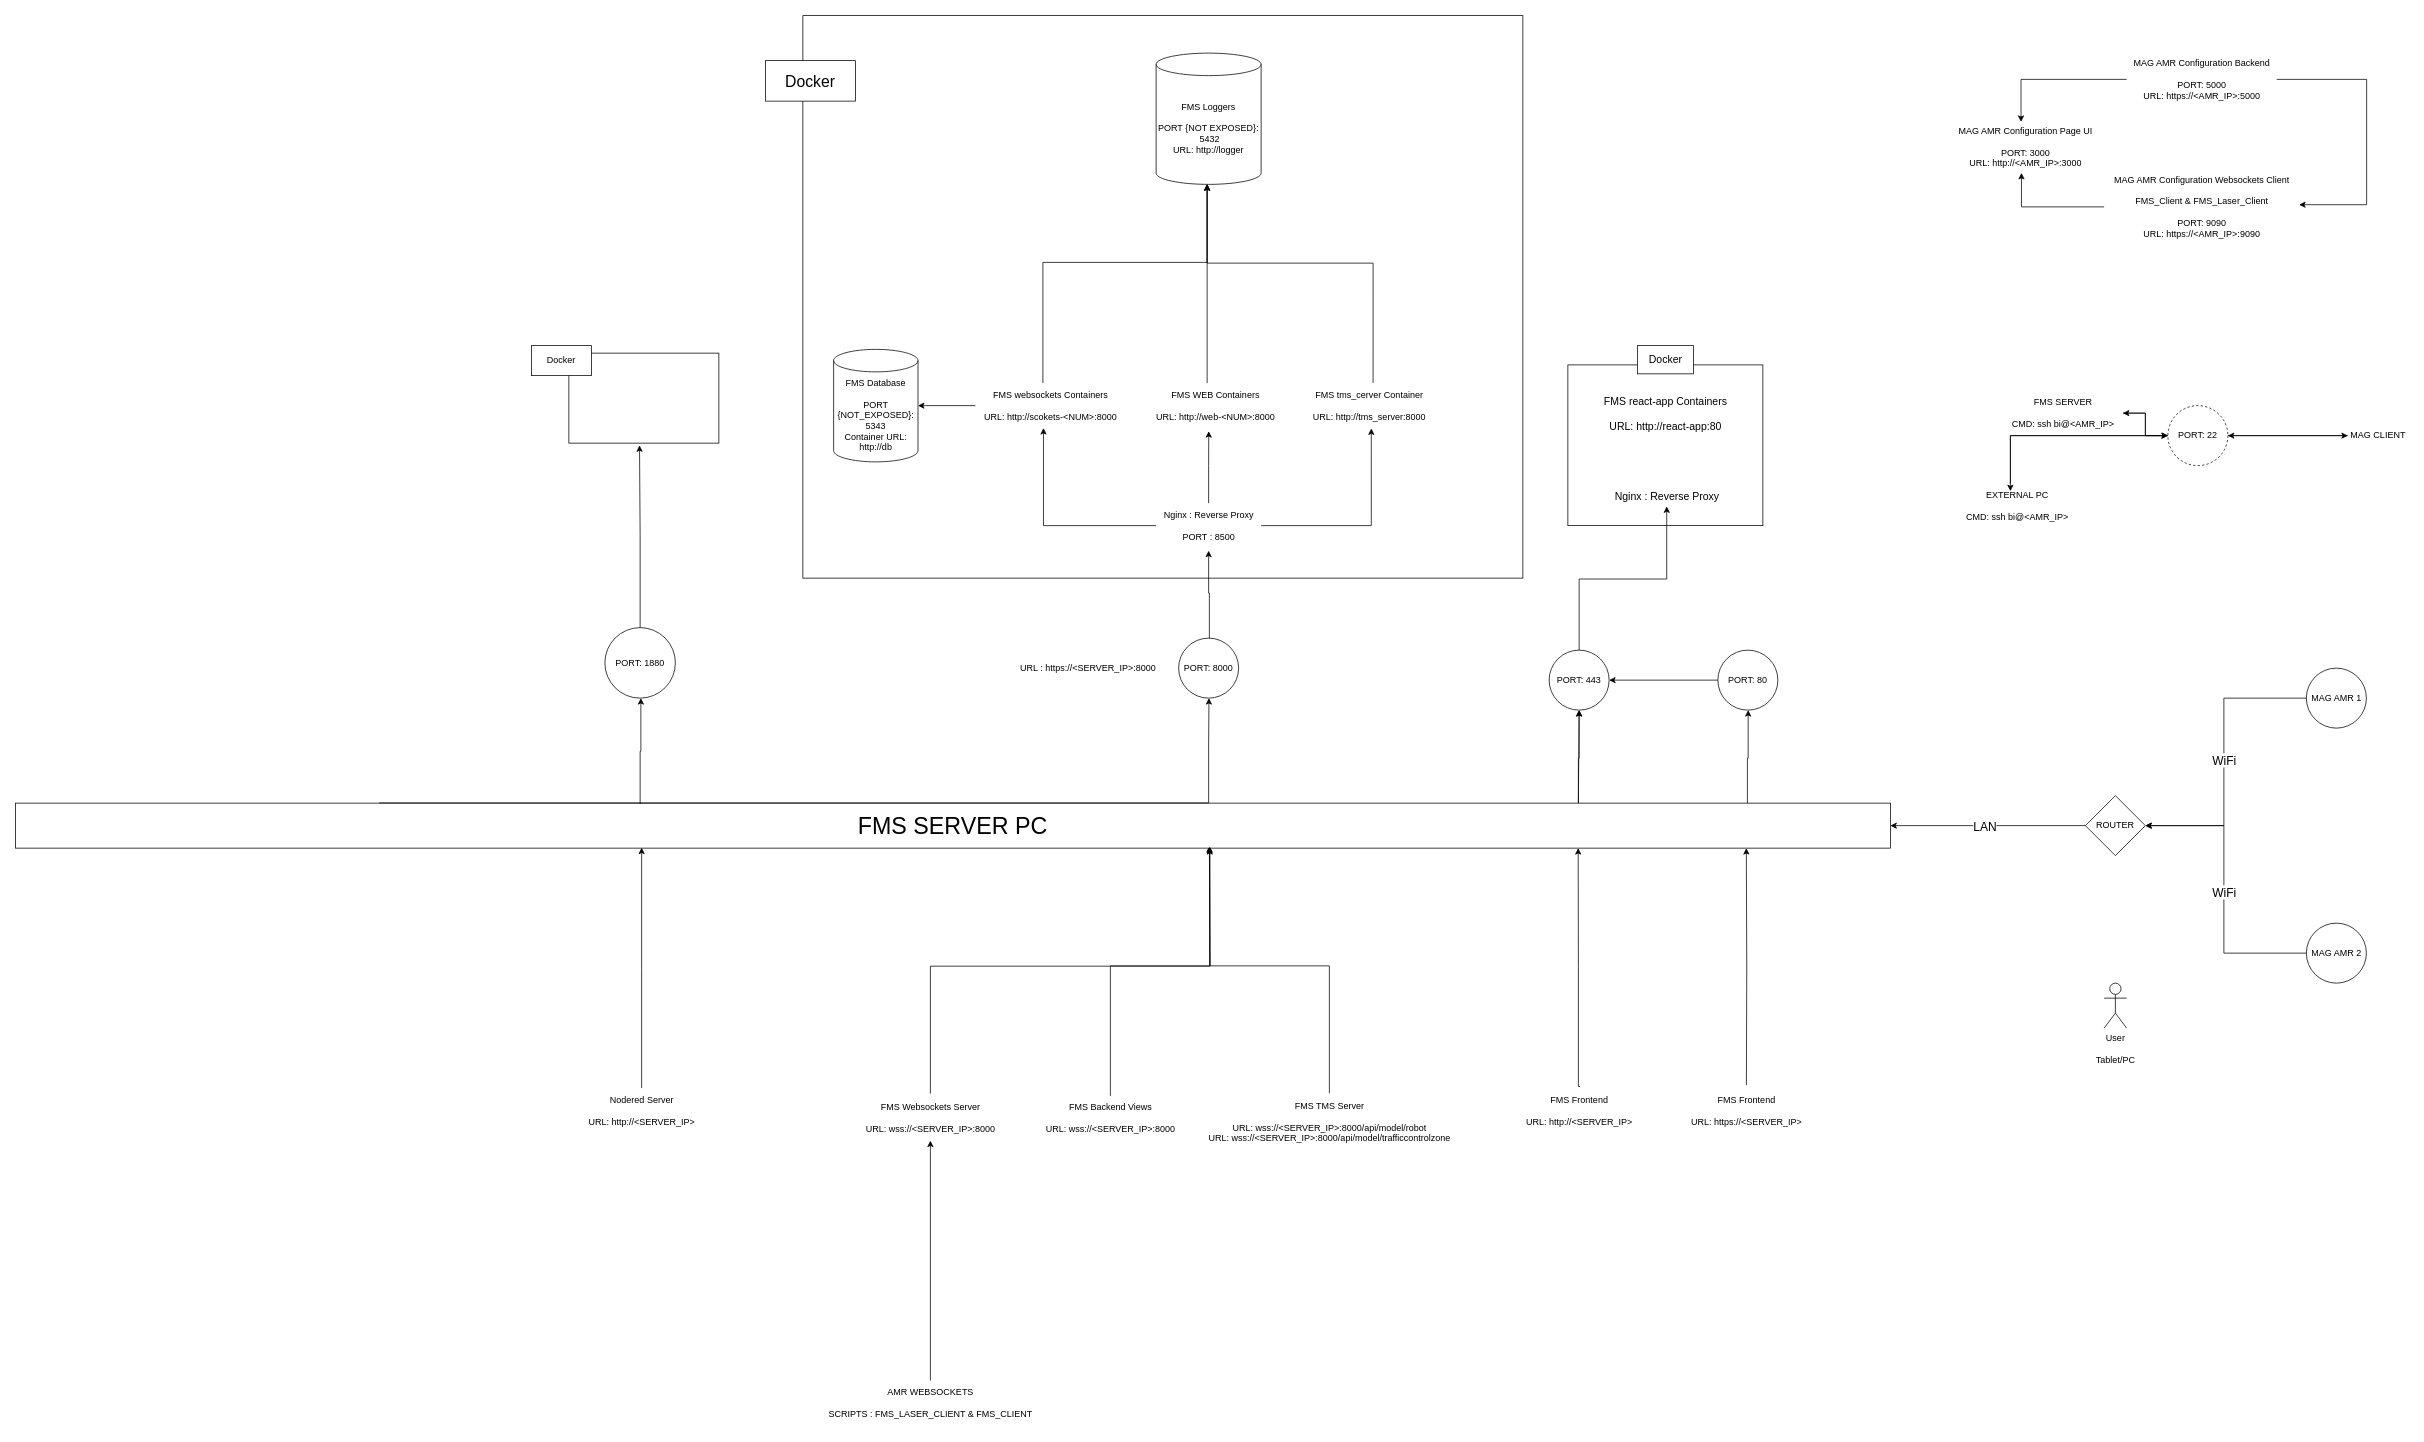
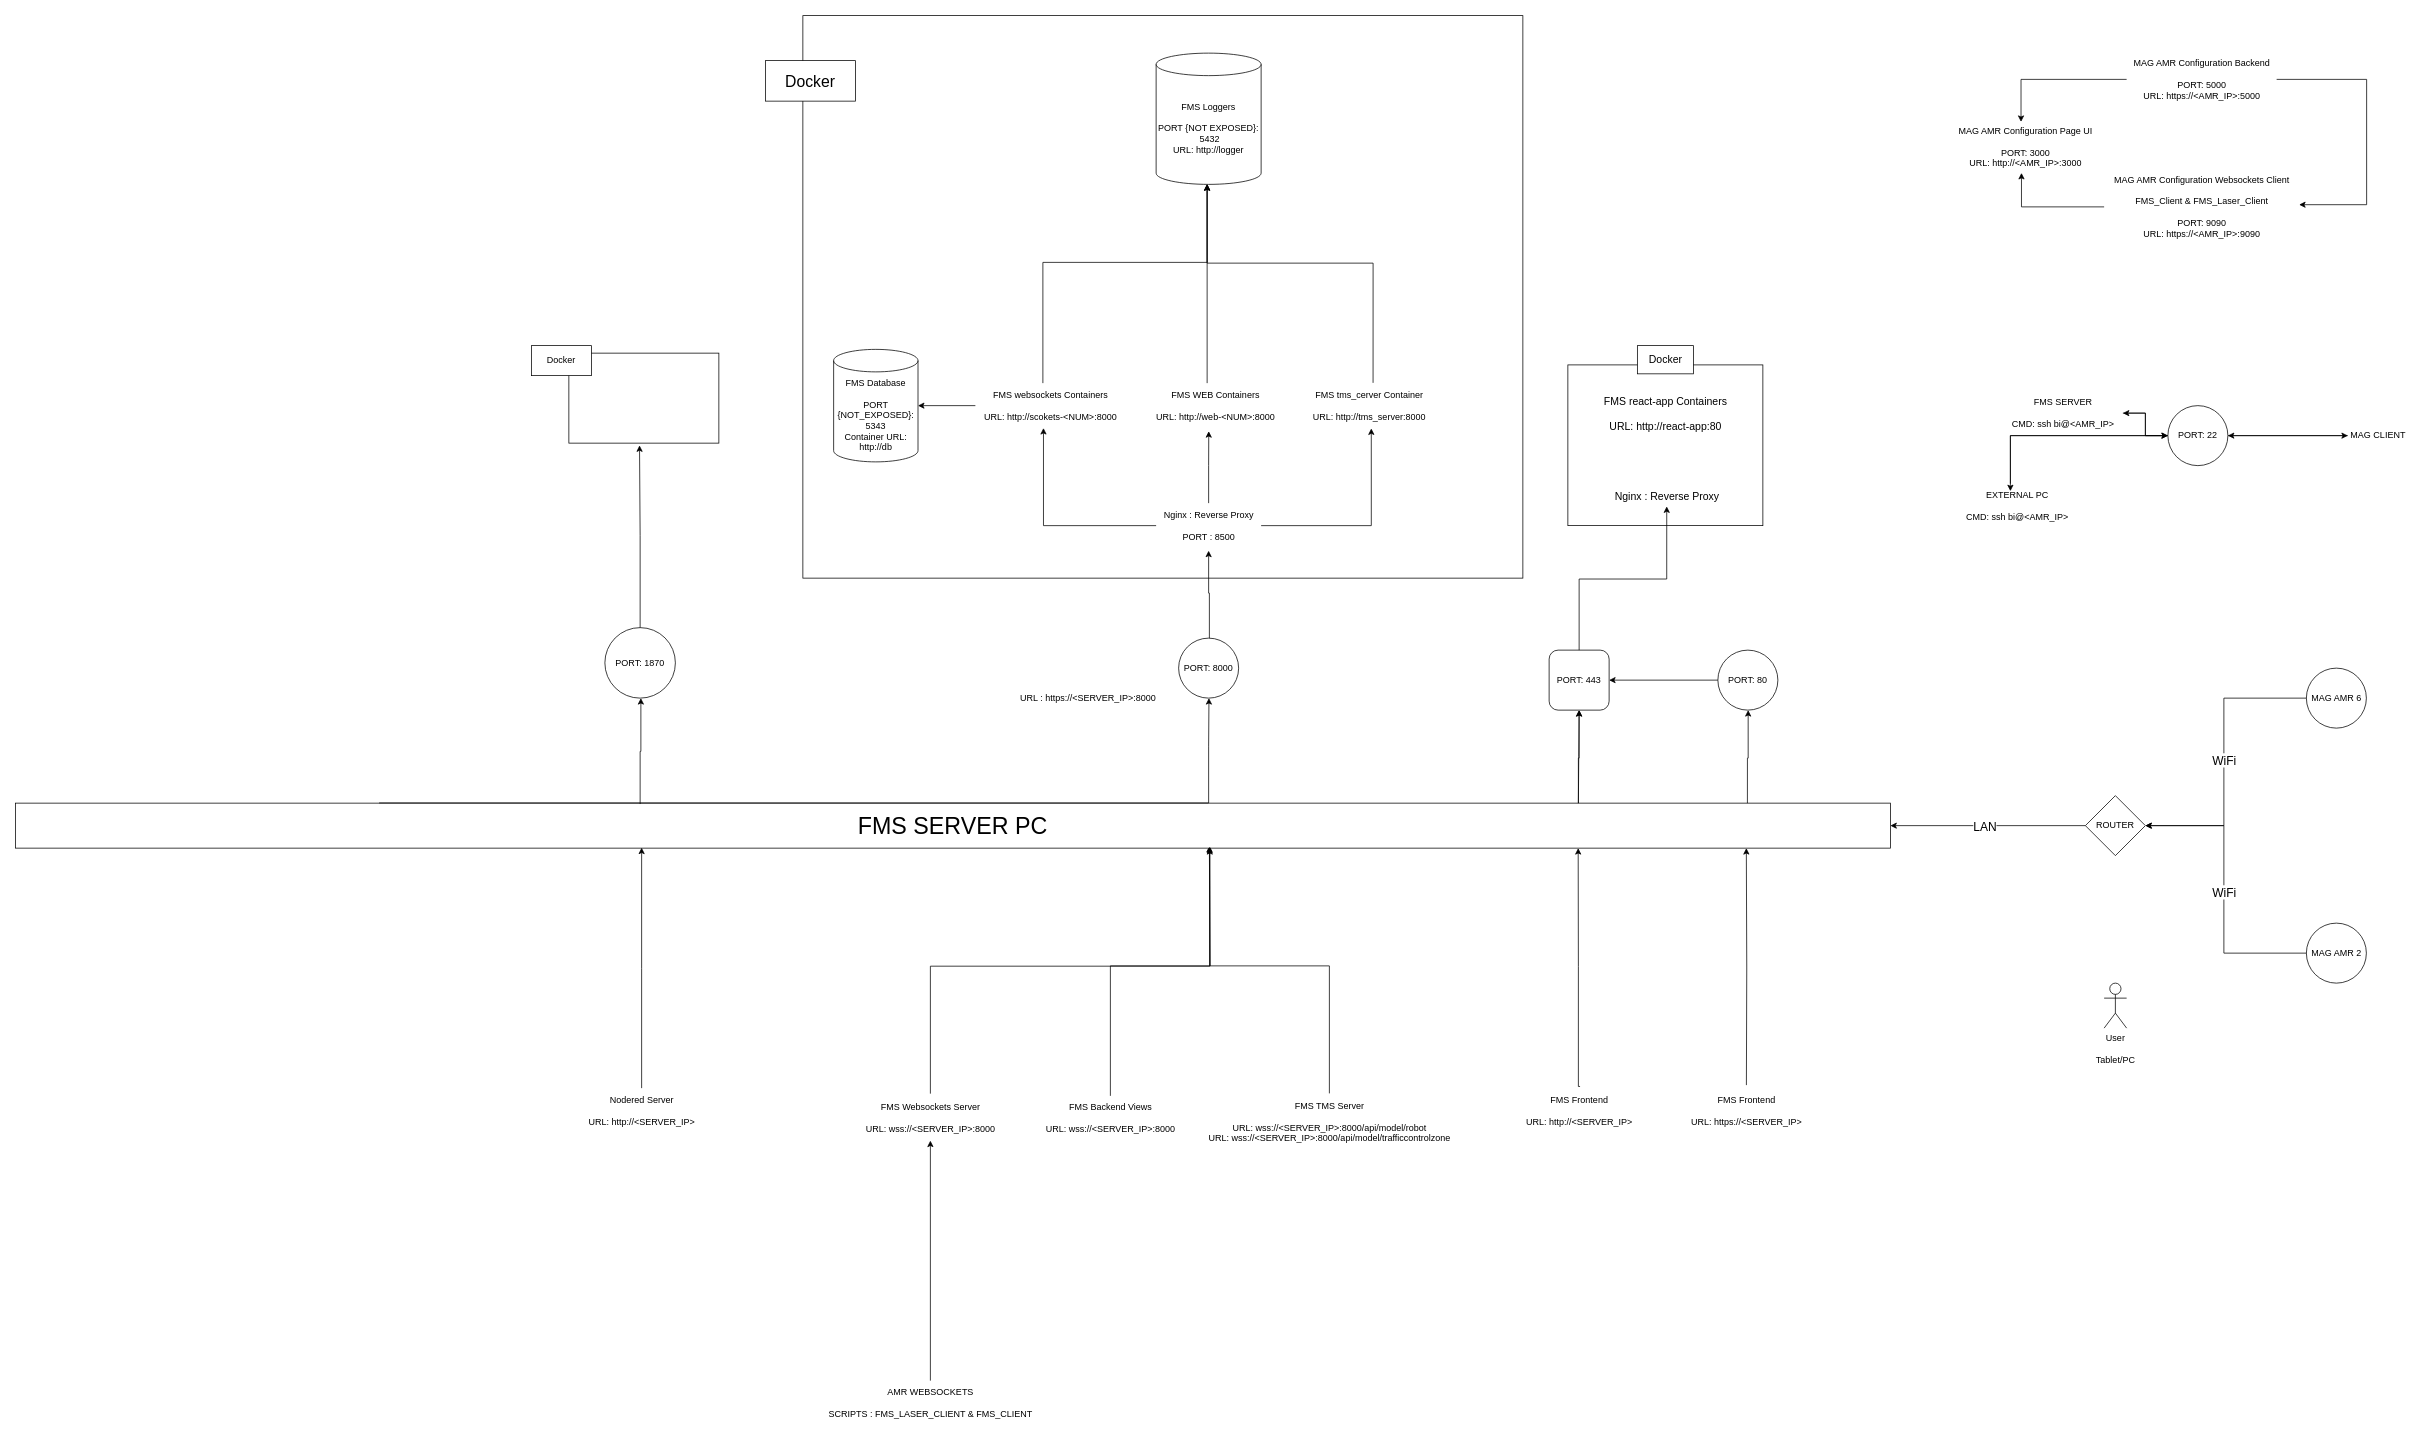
(2198, 435) -> (2198, 435)
(640, 663) -> (640, 663)
(1088, 668) -> (1088, 698)
(1579, 680) -> (1579, 680)
(2337, 698) -> (2337, 698)
